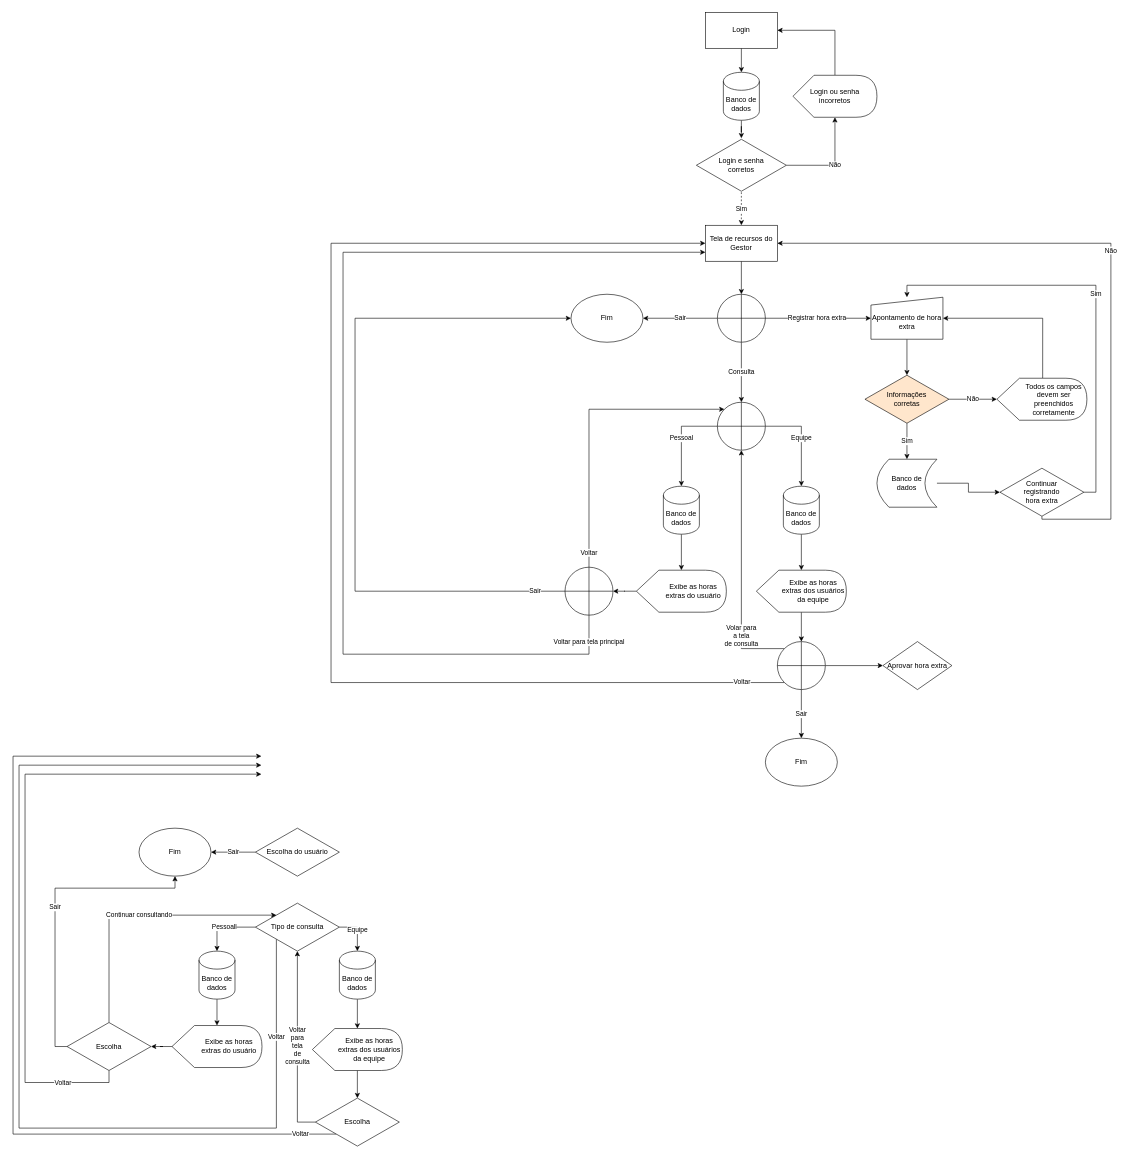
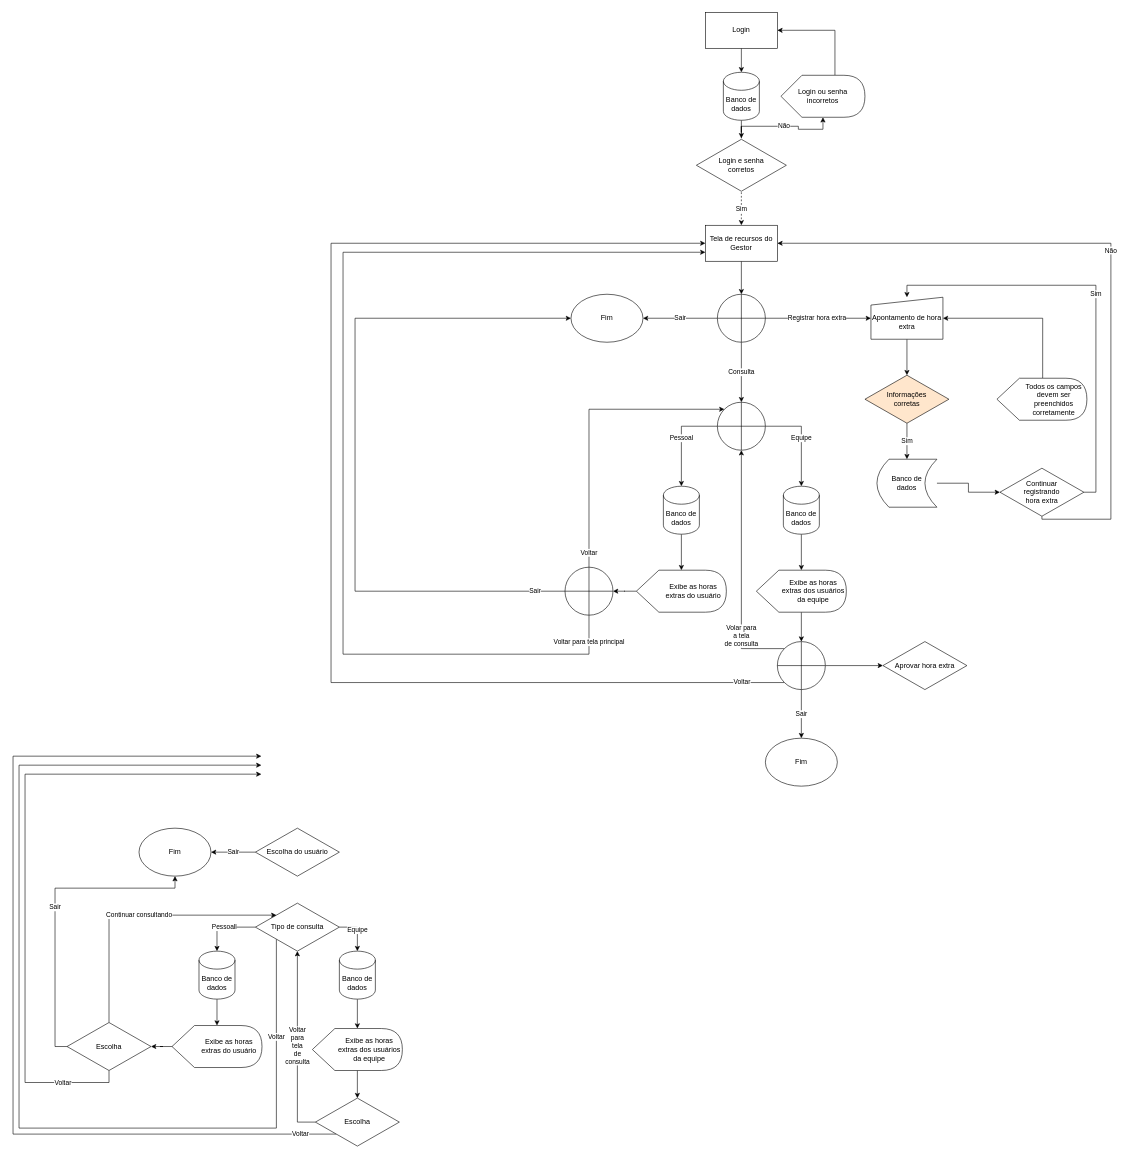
(835, 96) -> (823, 96)
(972, 399) -> none
(917, 666) -> (925, 666)
